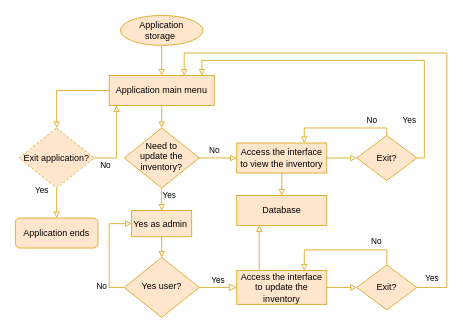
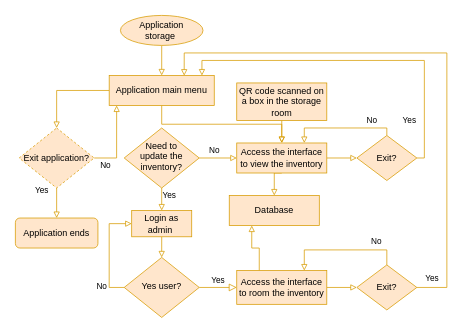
none -> (282, 102)
(162, 120) -> (218, 124)
none -> (282, 121)
(282, 210) -> (274, 210)
(162, 224) -> (162, 224)
(282, 288) -> (282, 288)
